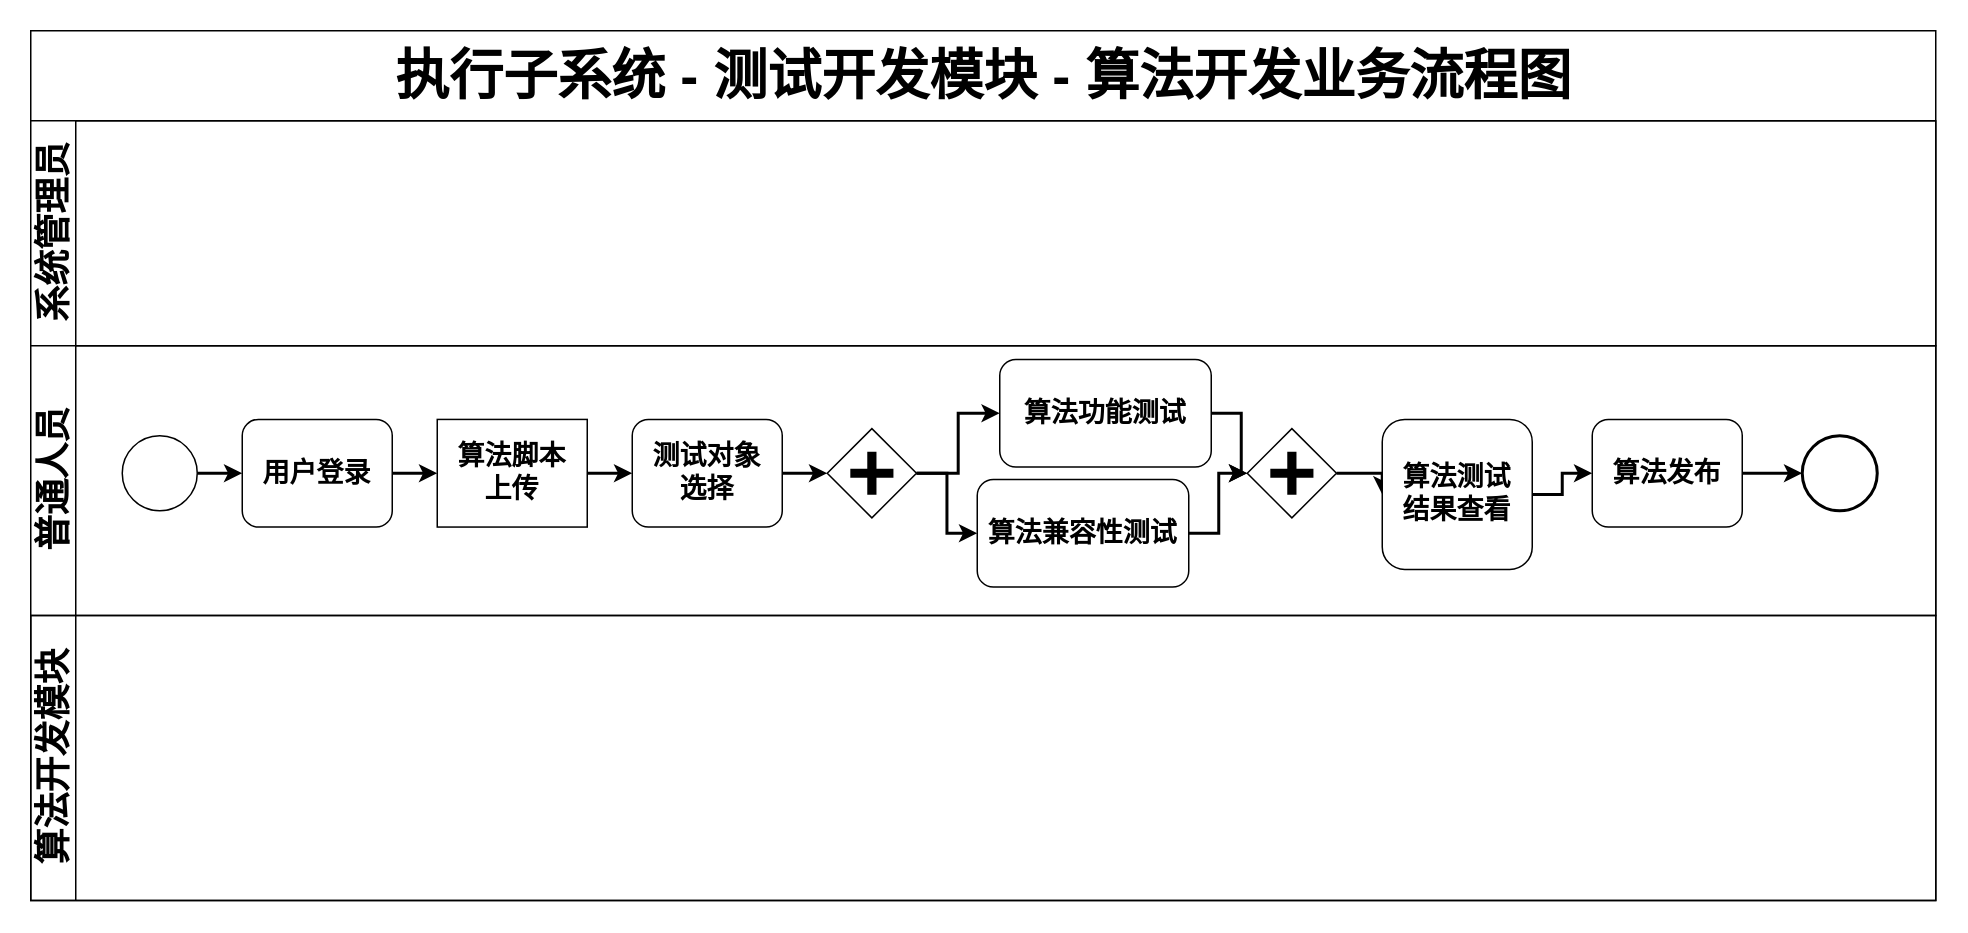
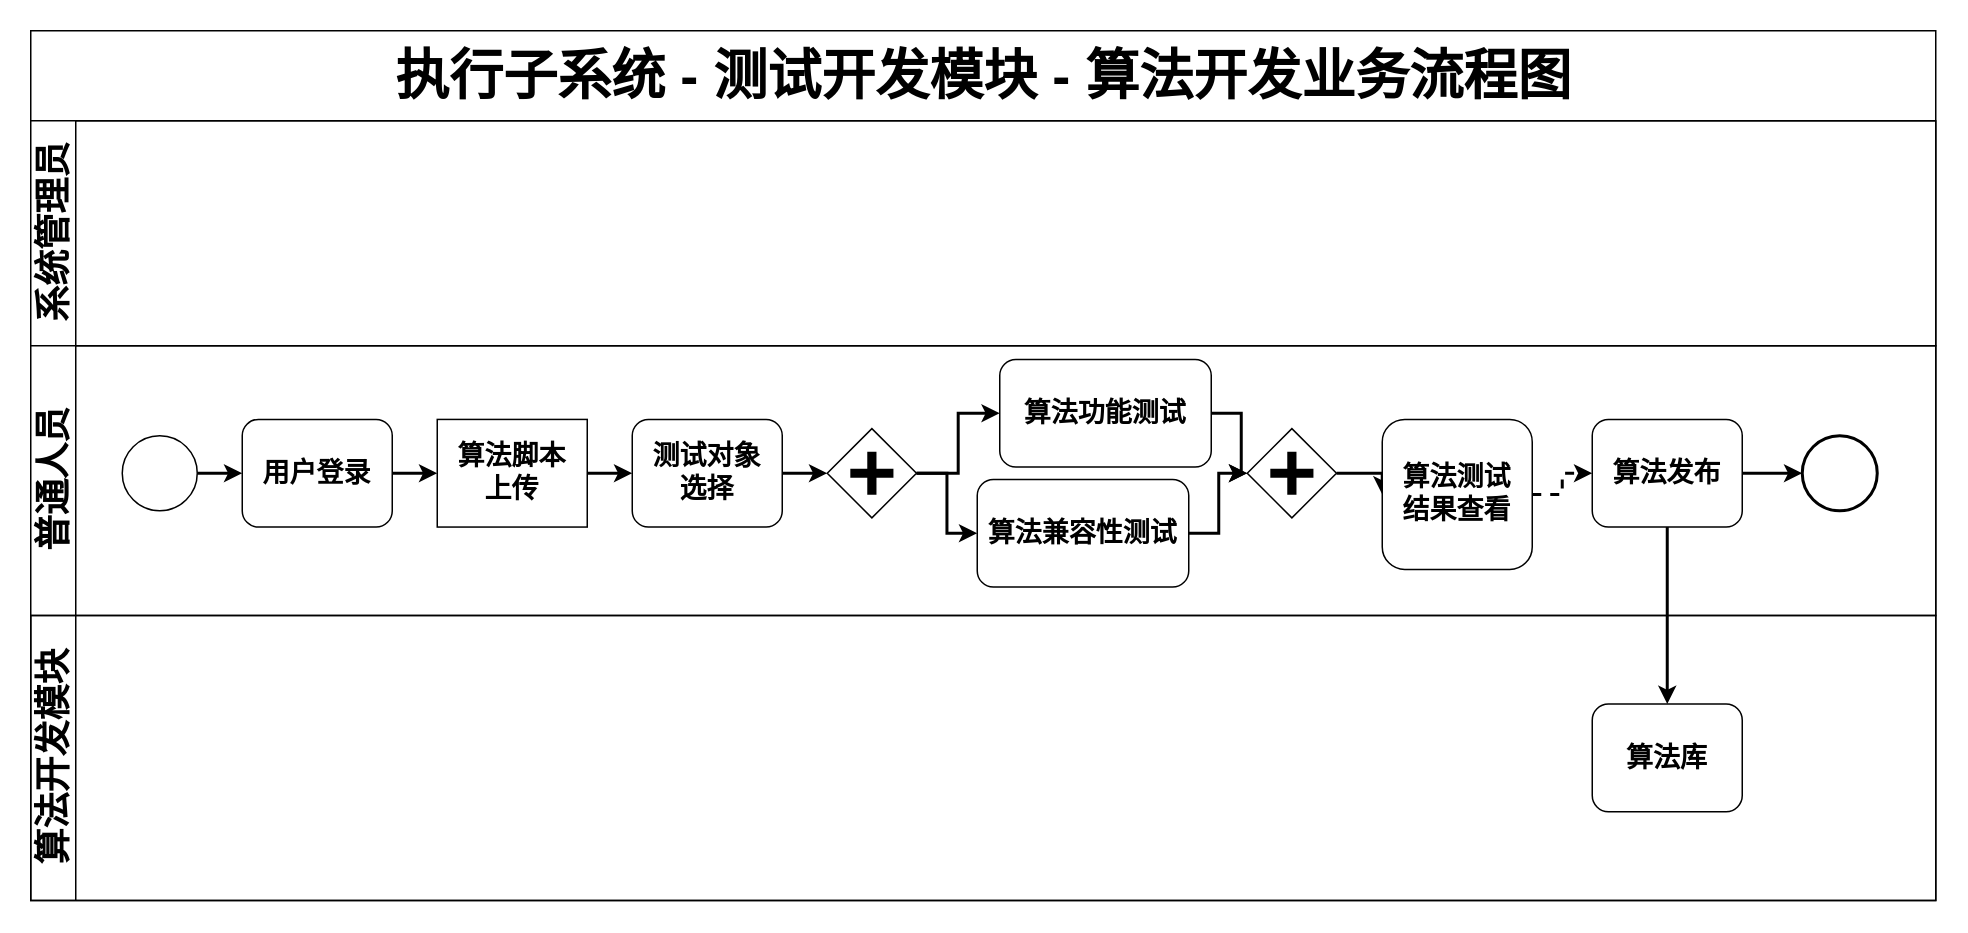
(1562, 487) -> (1562, 487)
none -> (1667, 609)
none -> (1667, 758)
